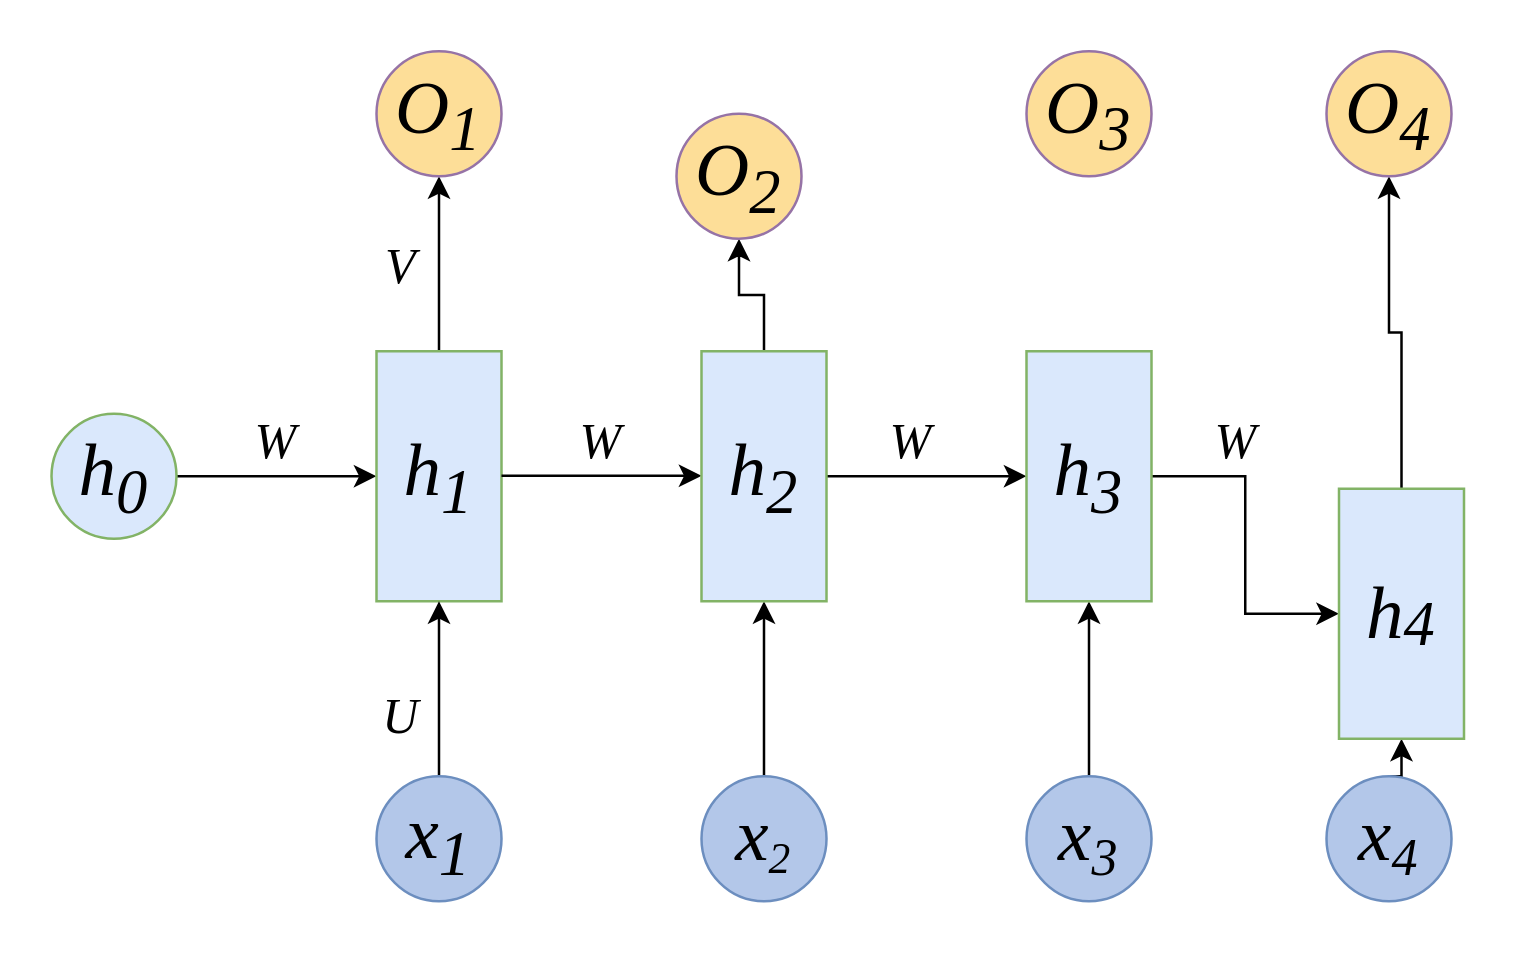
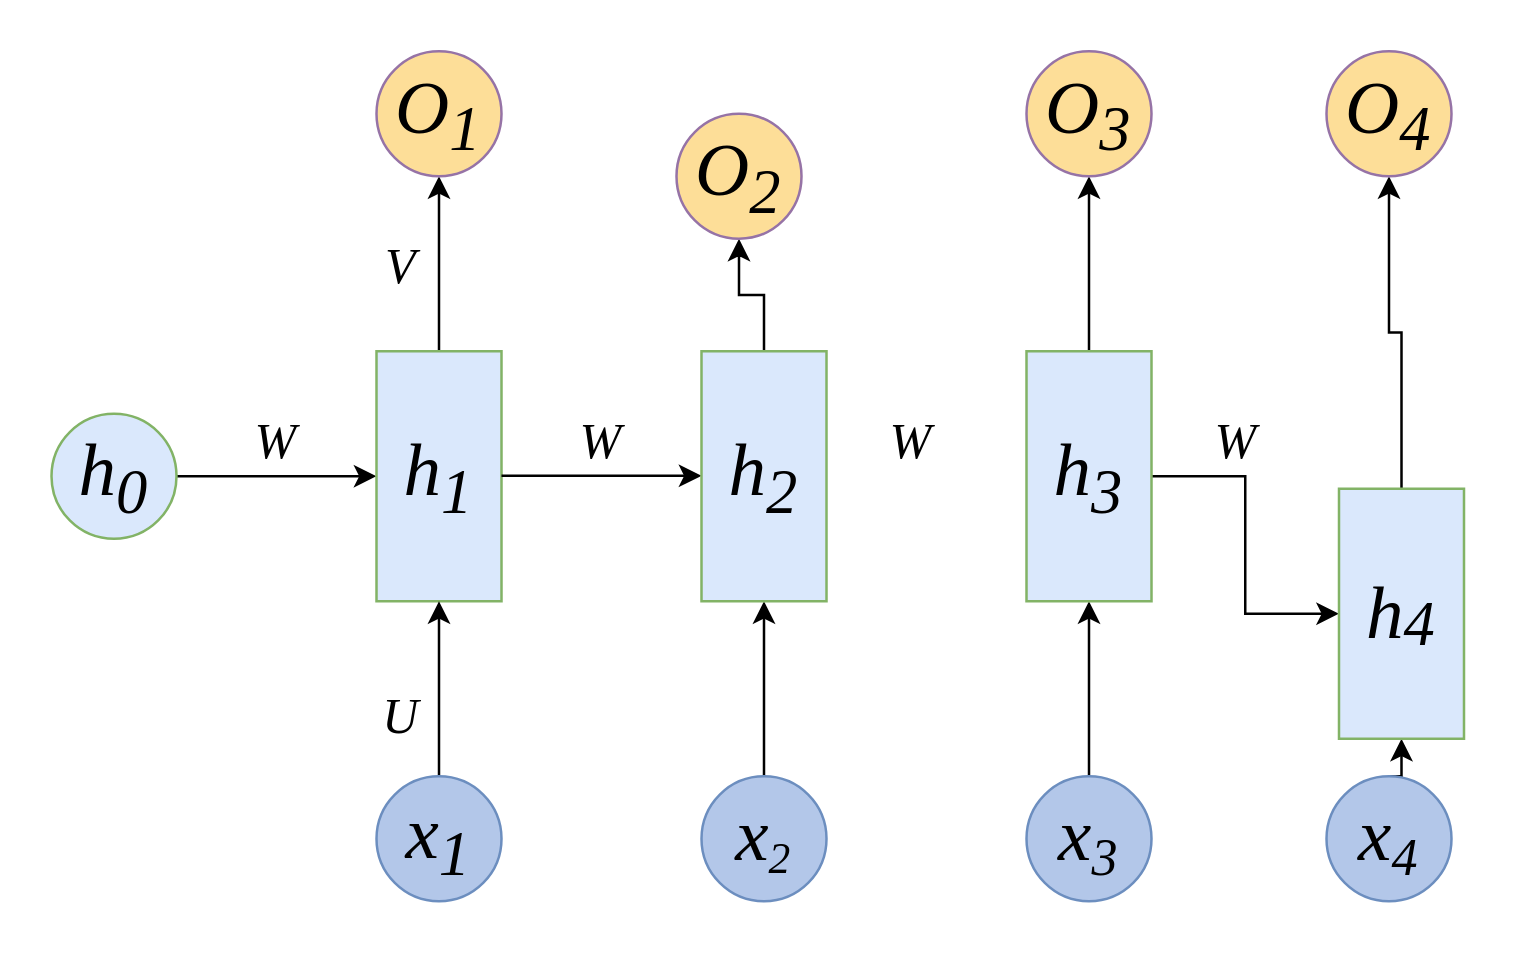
none -> (1089, 272)
(918, 476) -> none
